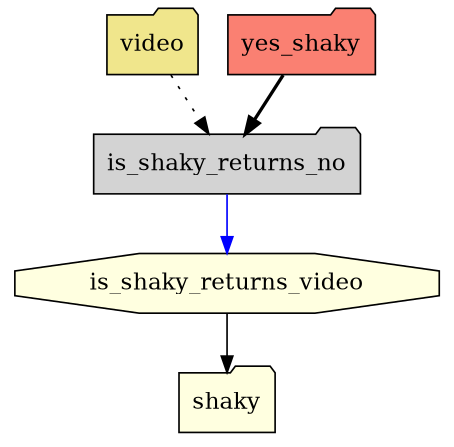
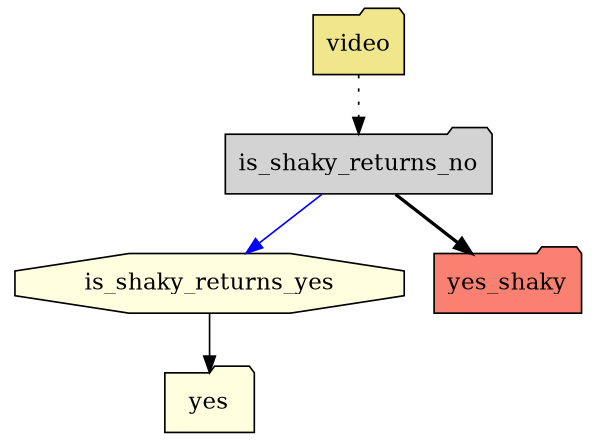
(269, 97) -> (427, 219)
(227, 283) -> (210, 283)
(227, 403) -> (210, 403)
